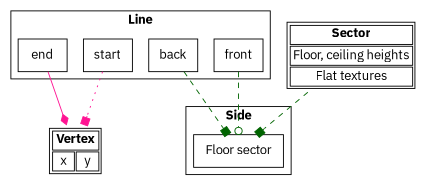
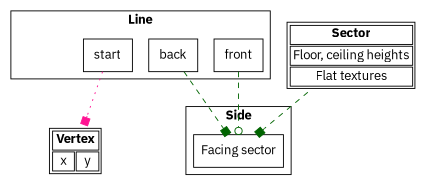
(43, 55) -> none
(239, 151) -> (239, 151)
